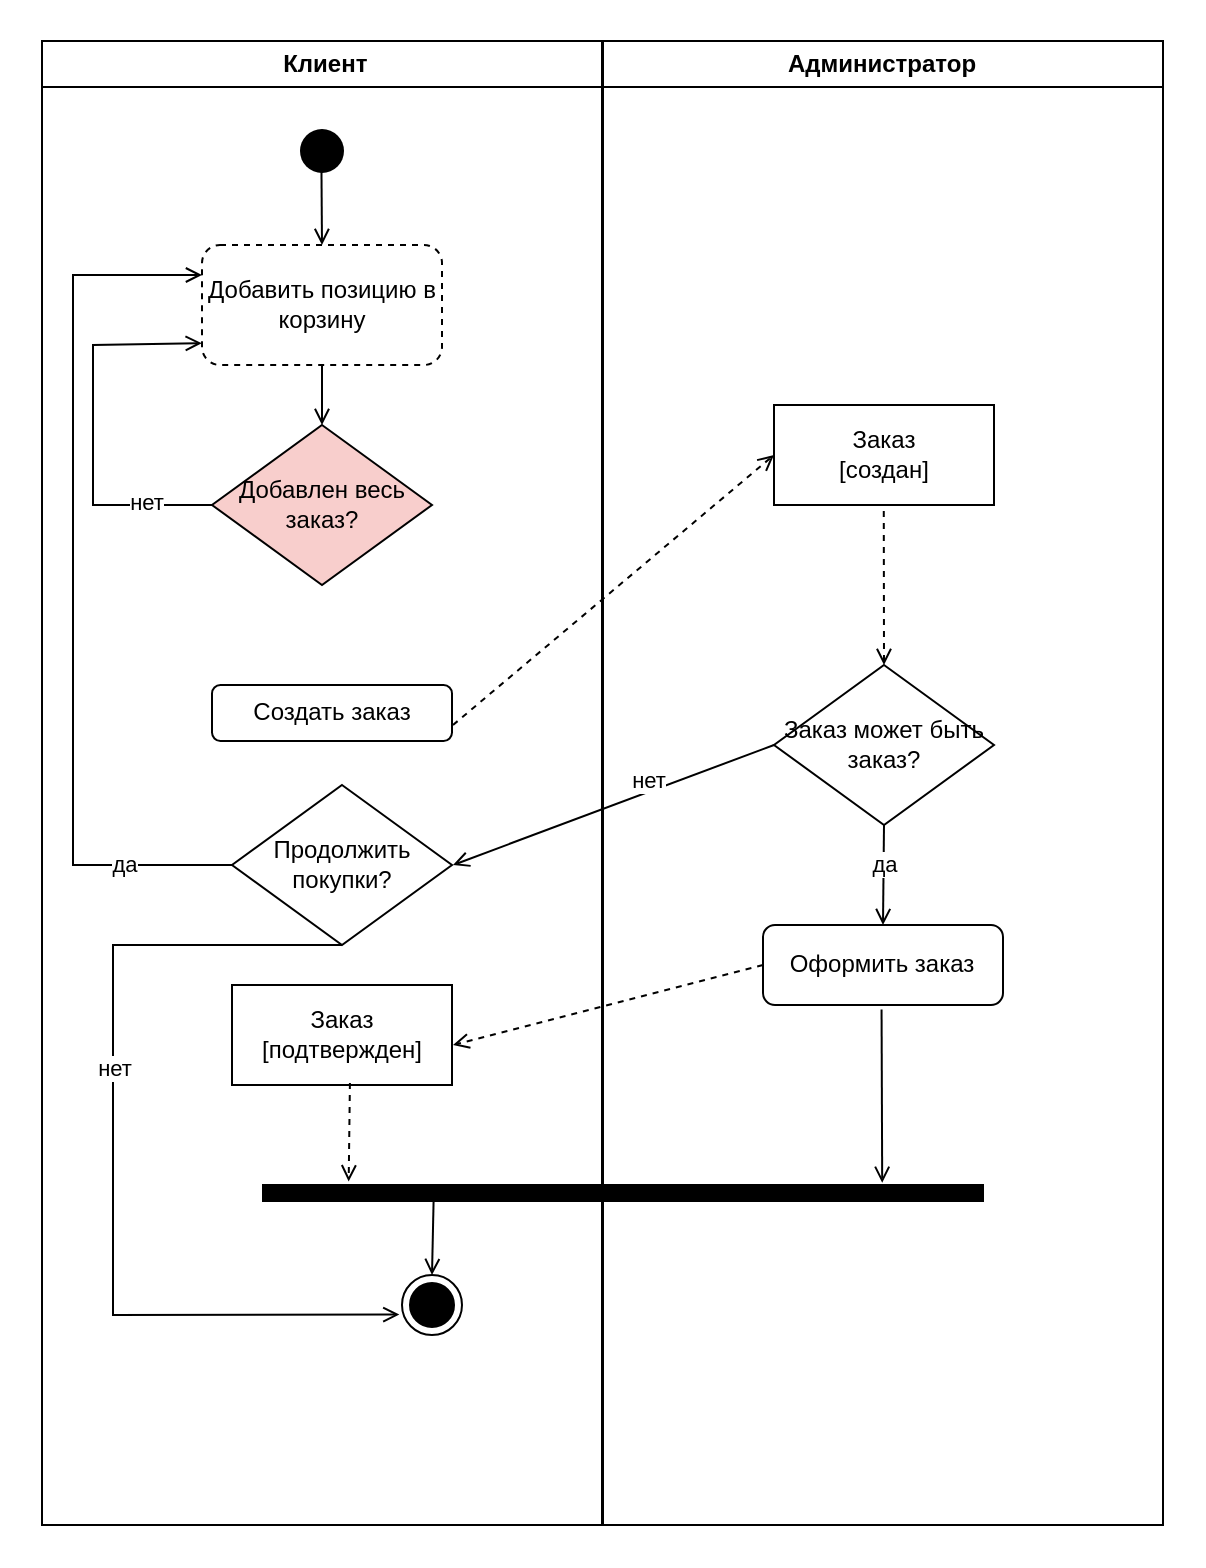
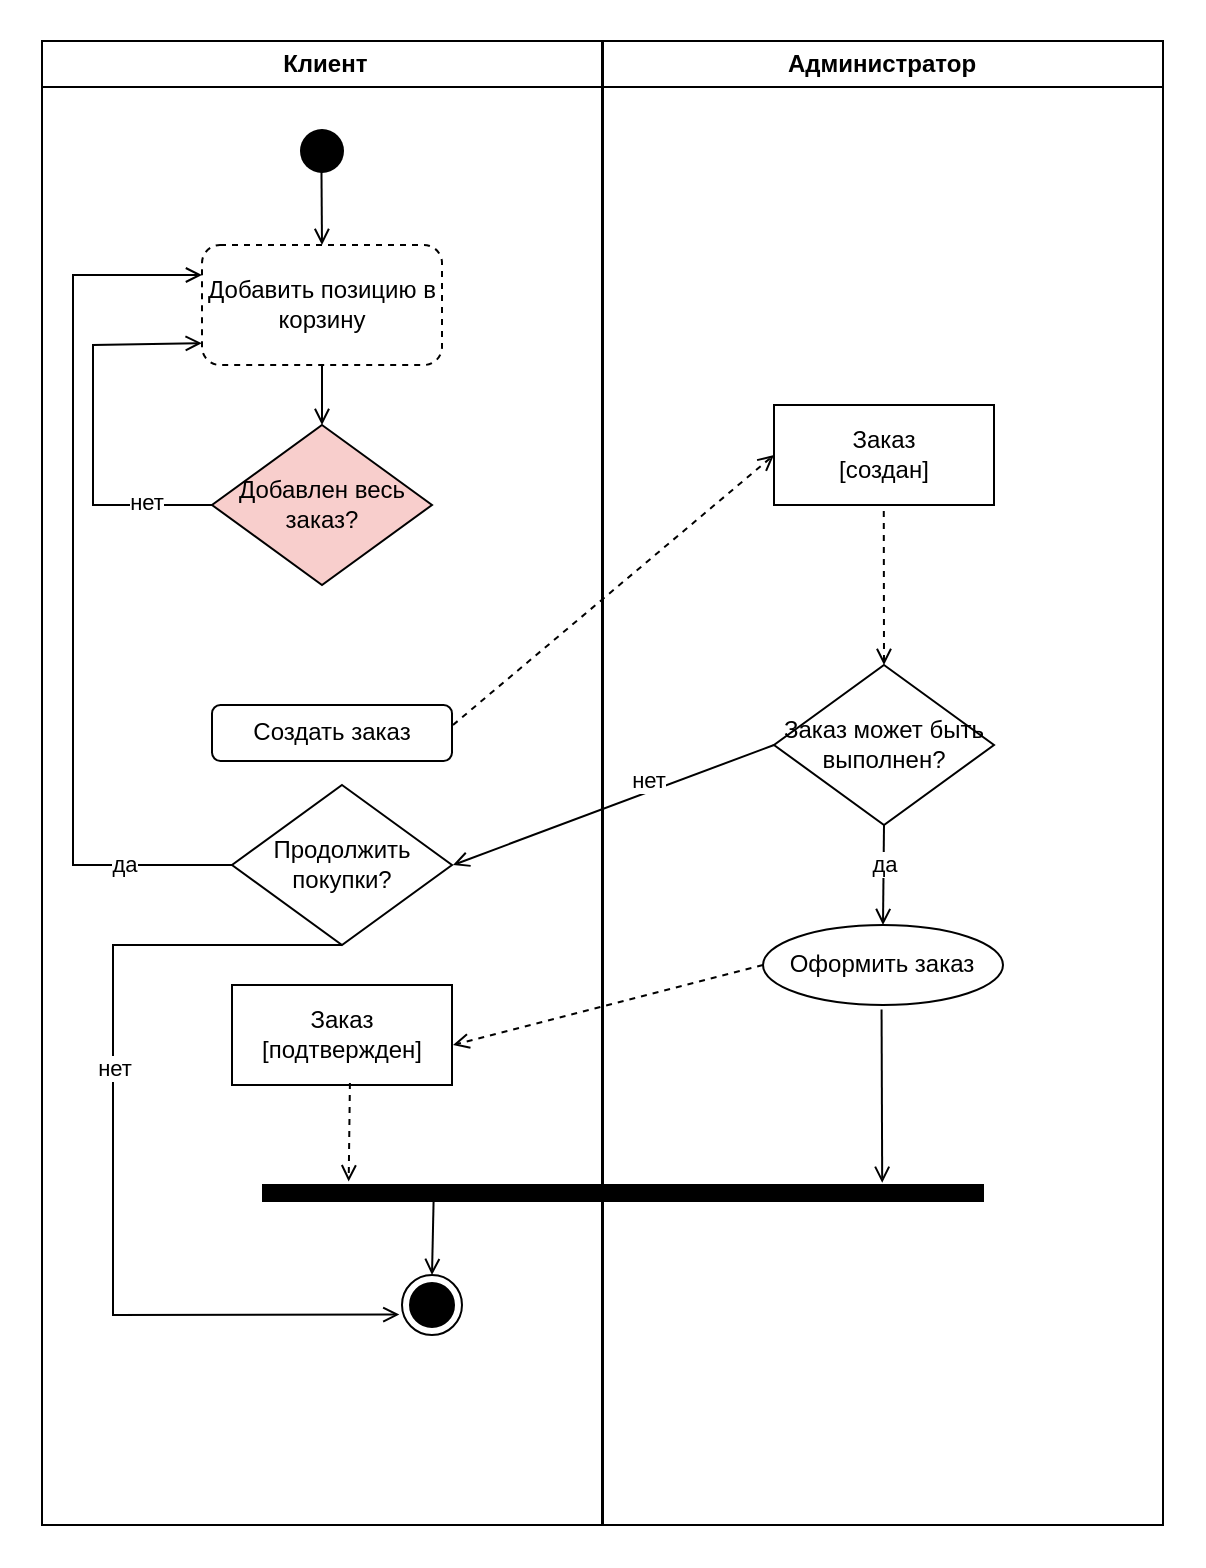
(332, 713) -> (332, 733)
(885, 745) -> (885, 745)
(883, 965) -> (883, 965)
